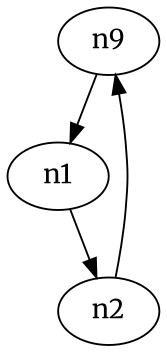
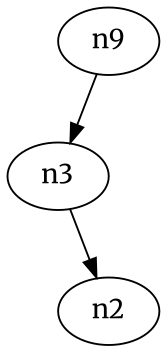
(58, 176) -> (58, 176)
(127, 186) -> none
